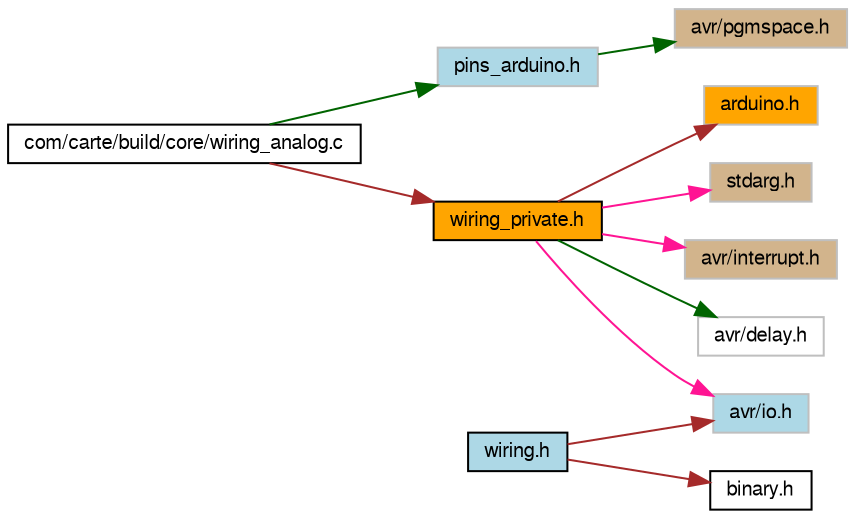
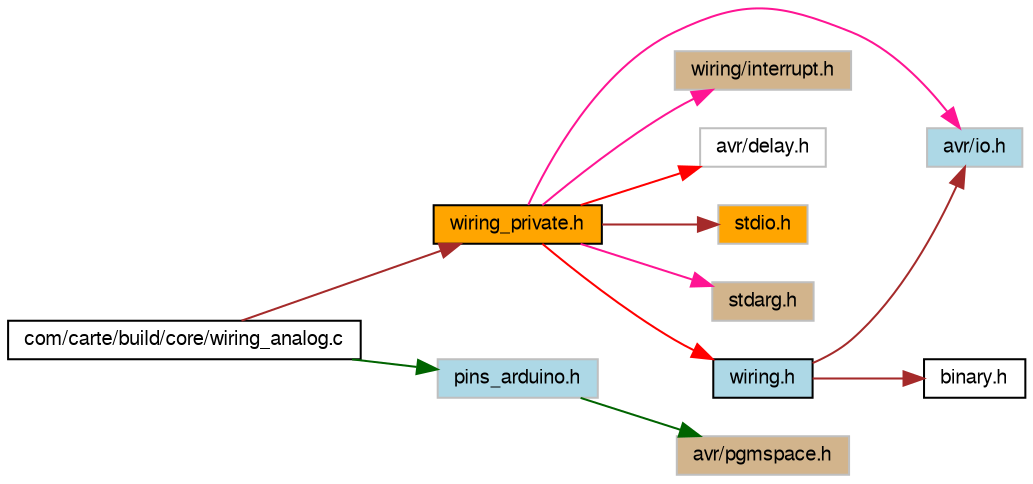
(761, 105) -> (763, 224)
(761, 259) -> (763, 70)
(627, 275) -> (631, 189)
none -> (616, 301)
